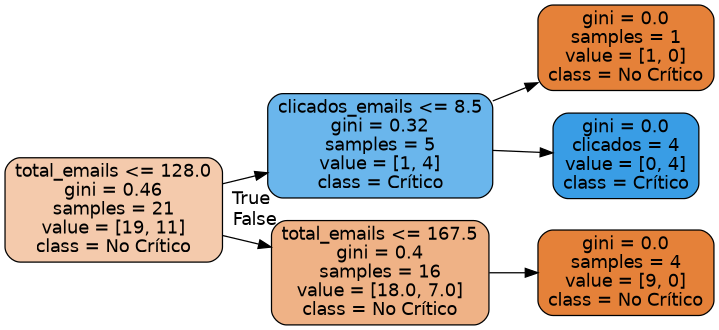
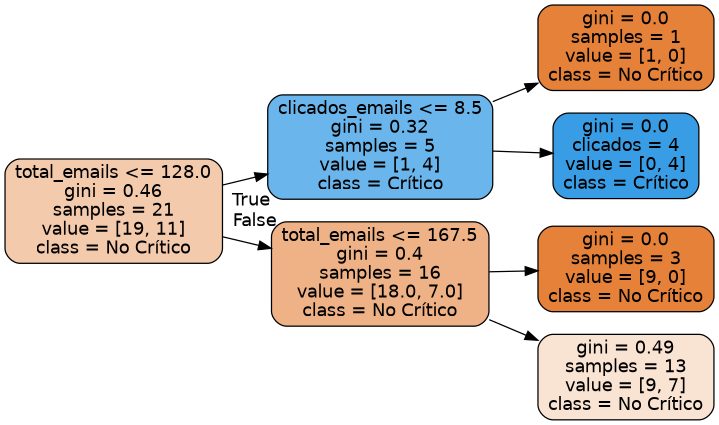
(626, 273) -> (626, 269)
none -> (626, 377)
